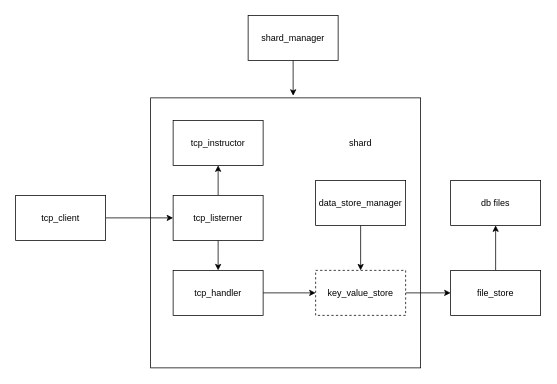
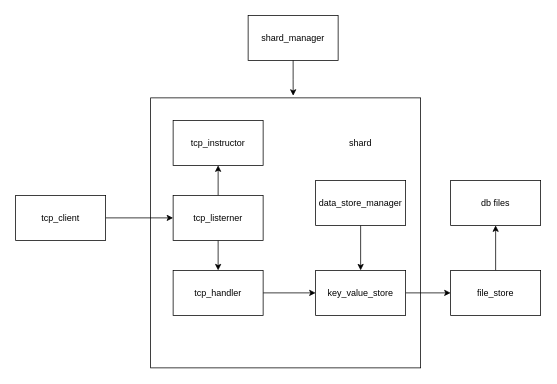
(360, 293) -> (360, 293)
